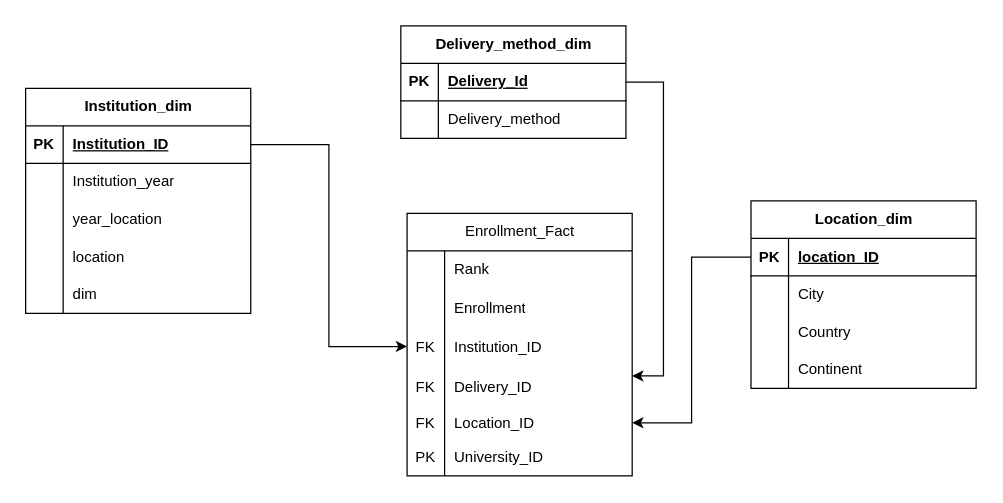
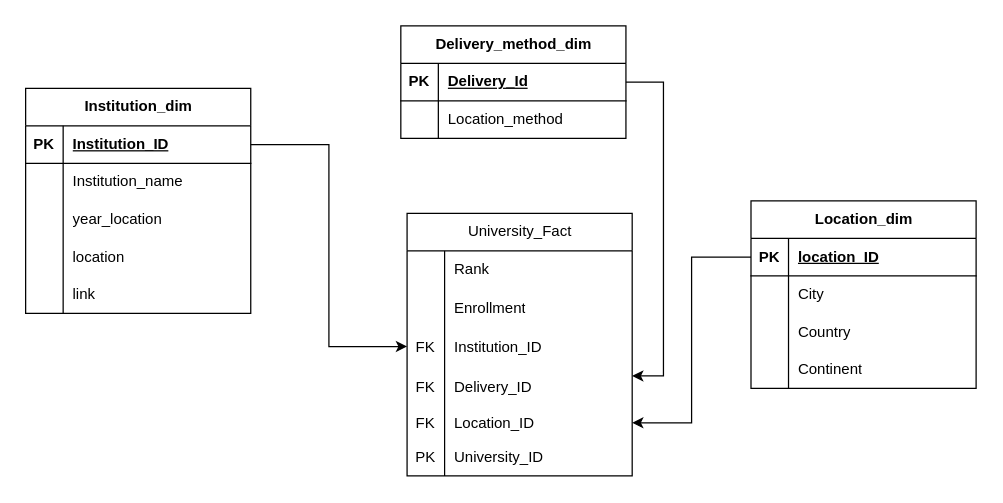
(507, 119) -> (509, 119)
(136, 182) -> (136, 182)
(520, 232) -> (520, 232)
(84, 294) -> (86, 294)
